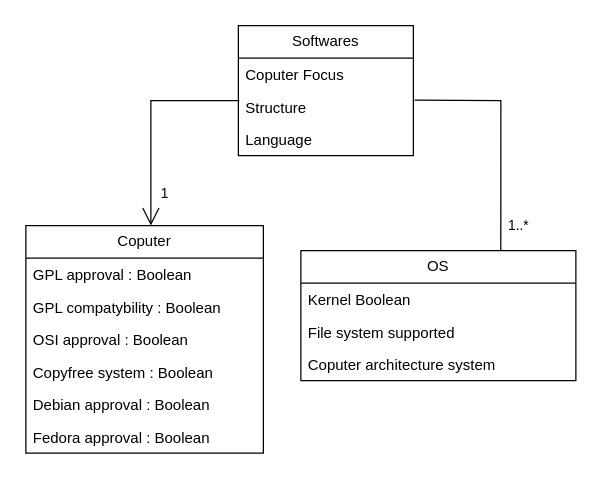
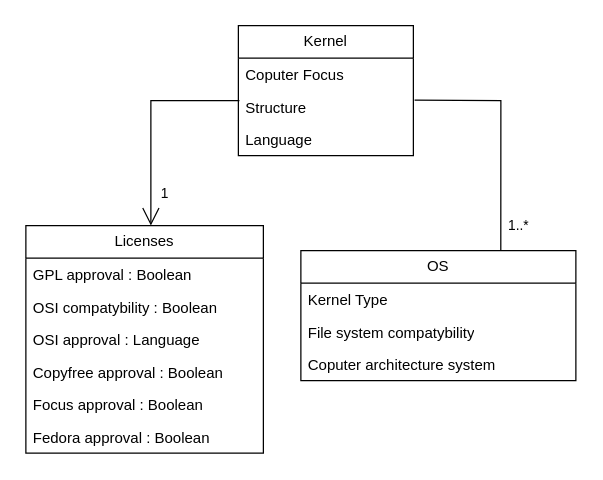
(326, 42) -> (326, 42)
(144, 242) -> (144, 242)
(361, 301) -> (350, 301)
(131, 308) -> (131, 308)
(389, 333) -> (399, 333)
(114, 341) -> (120, 341)
(128, 373) -> (135, 373)
(124, 406) -> (122, 406)
